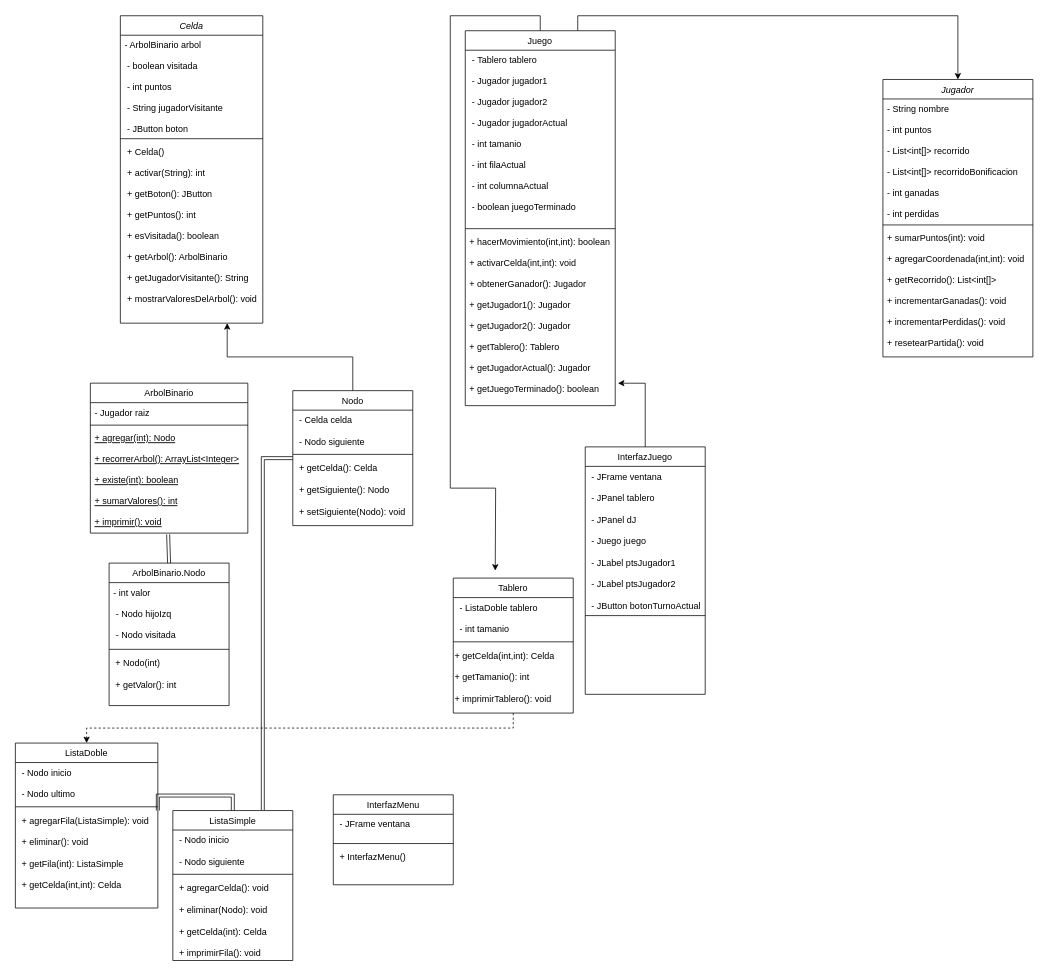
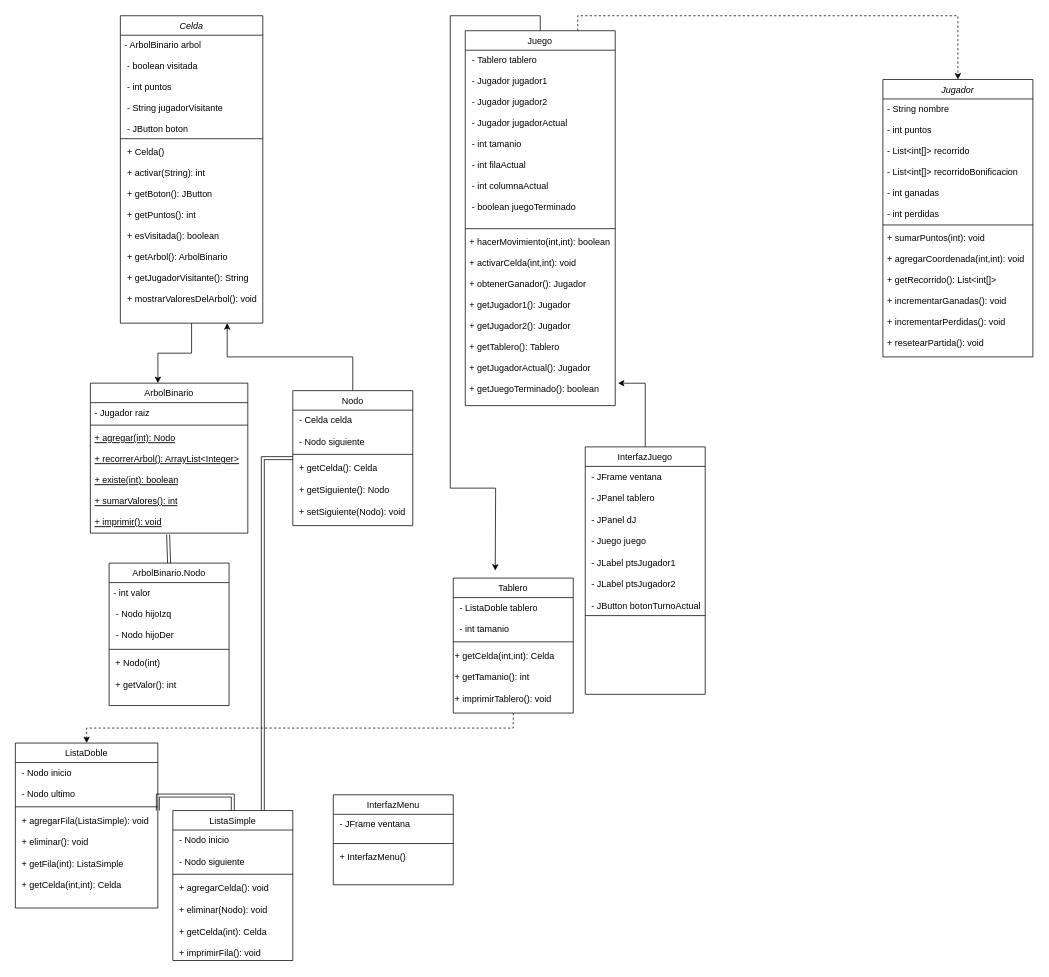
(790, 15) -> (790, 15)
none -> (192, 340)
(136, 593) -> (136, 593)
